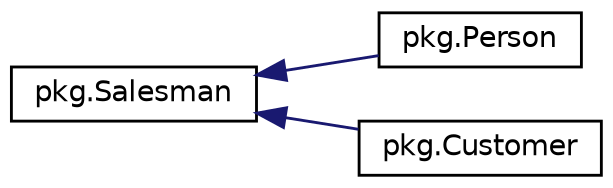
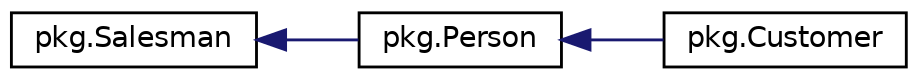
(322, 123) -> (627, 40)
